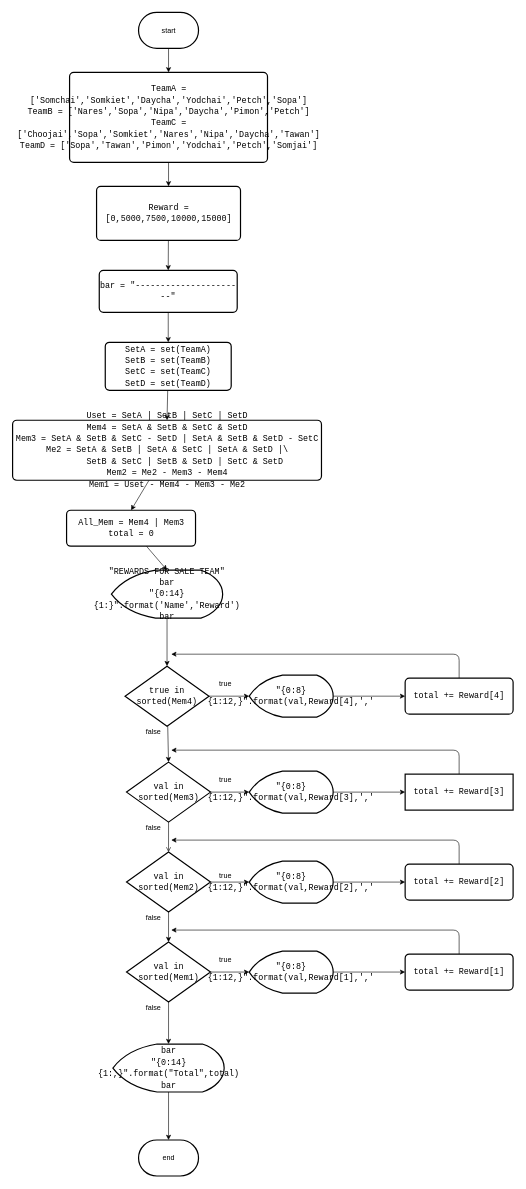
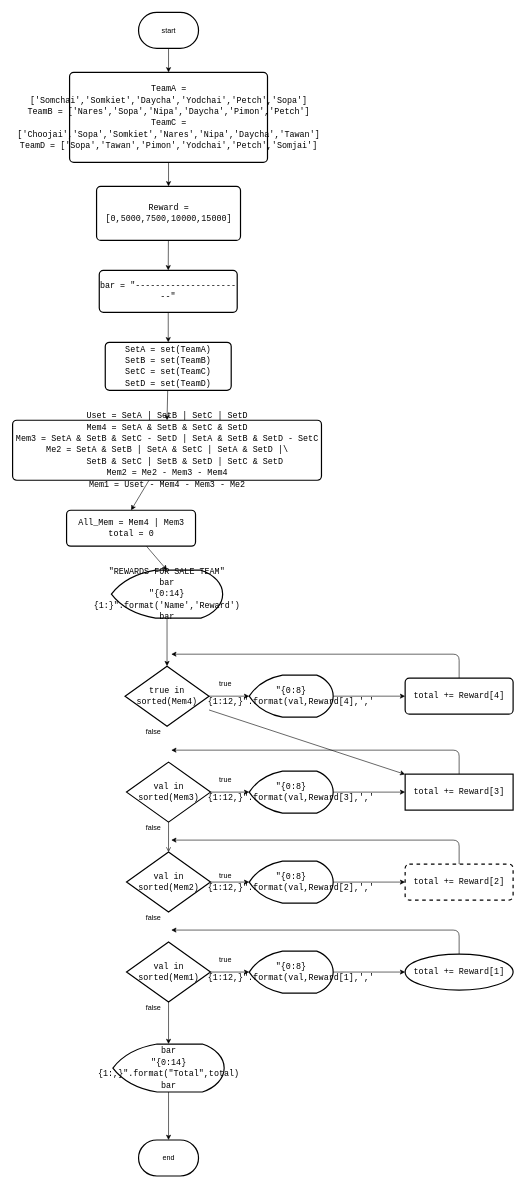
(168, 755) -> (267, 729)
(459, 882) -> (459, 882)
(169, 925) -> none
(459, 972) -> (459, 972)
